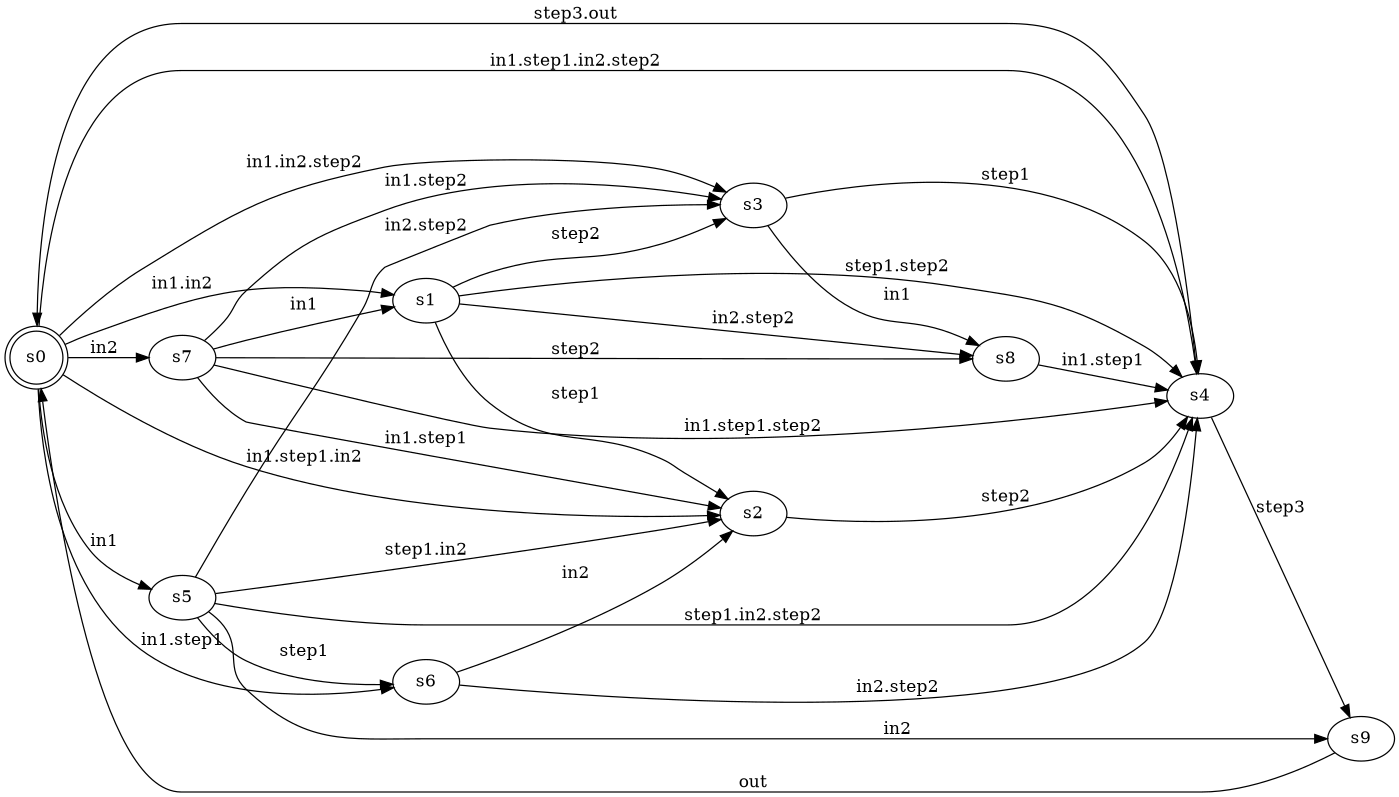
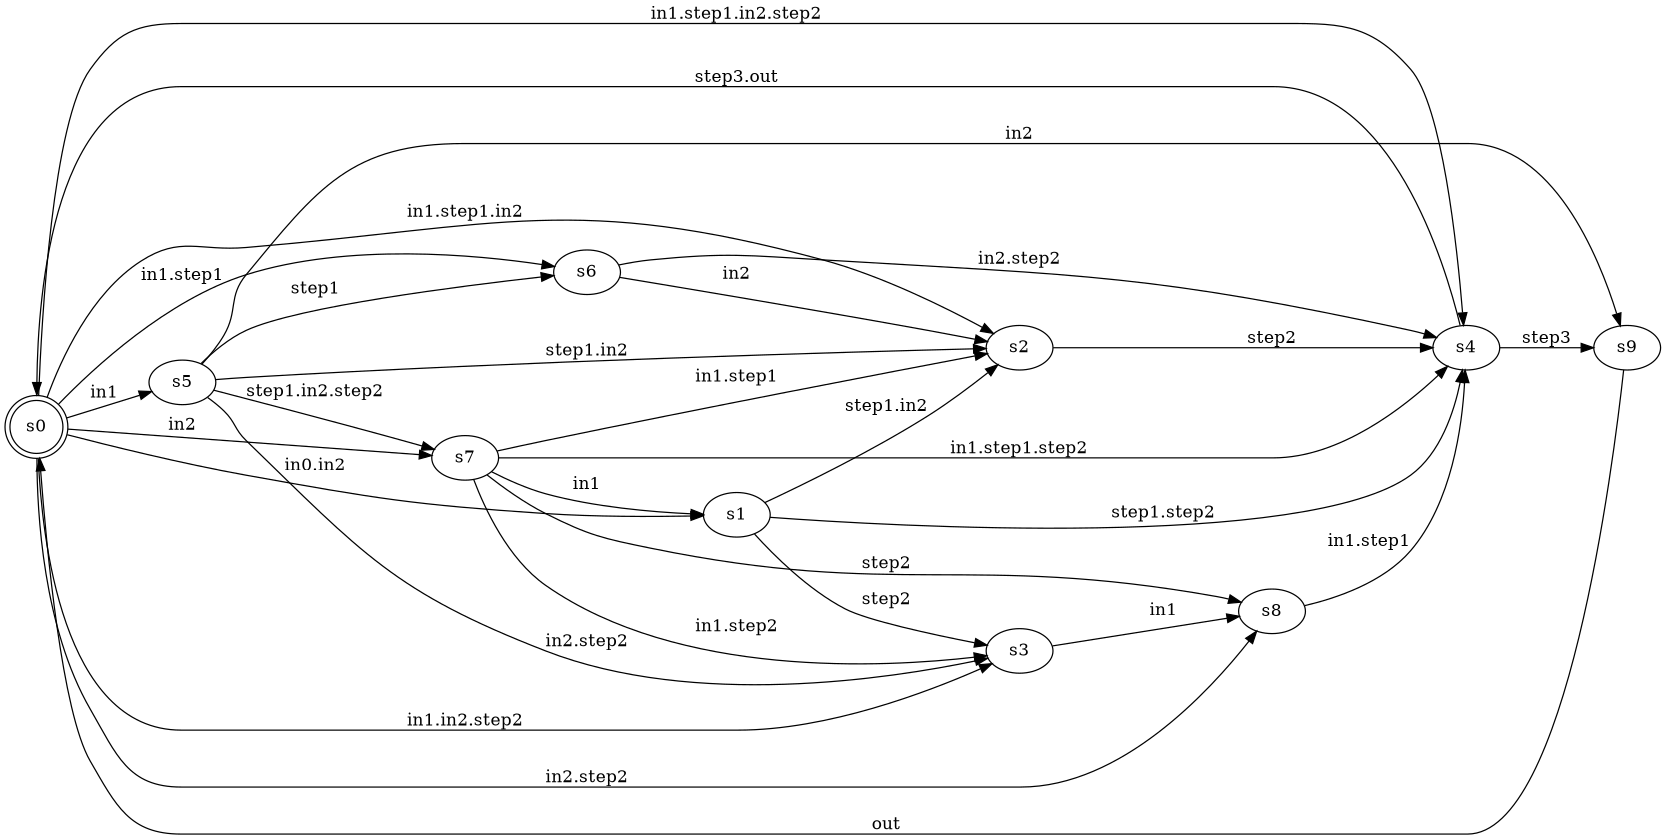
(1037, 194) -> none
(182, 284) -> (315, 466)
(710, 329) -> (547, 787)
(576, 394) -> (887, 407)
(752, 625) -> (318, 418)
